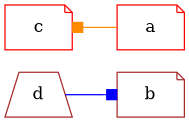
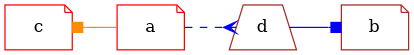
none -> (204, 27)
